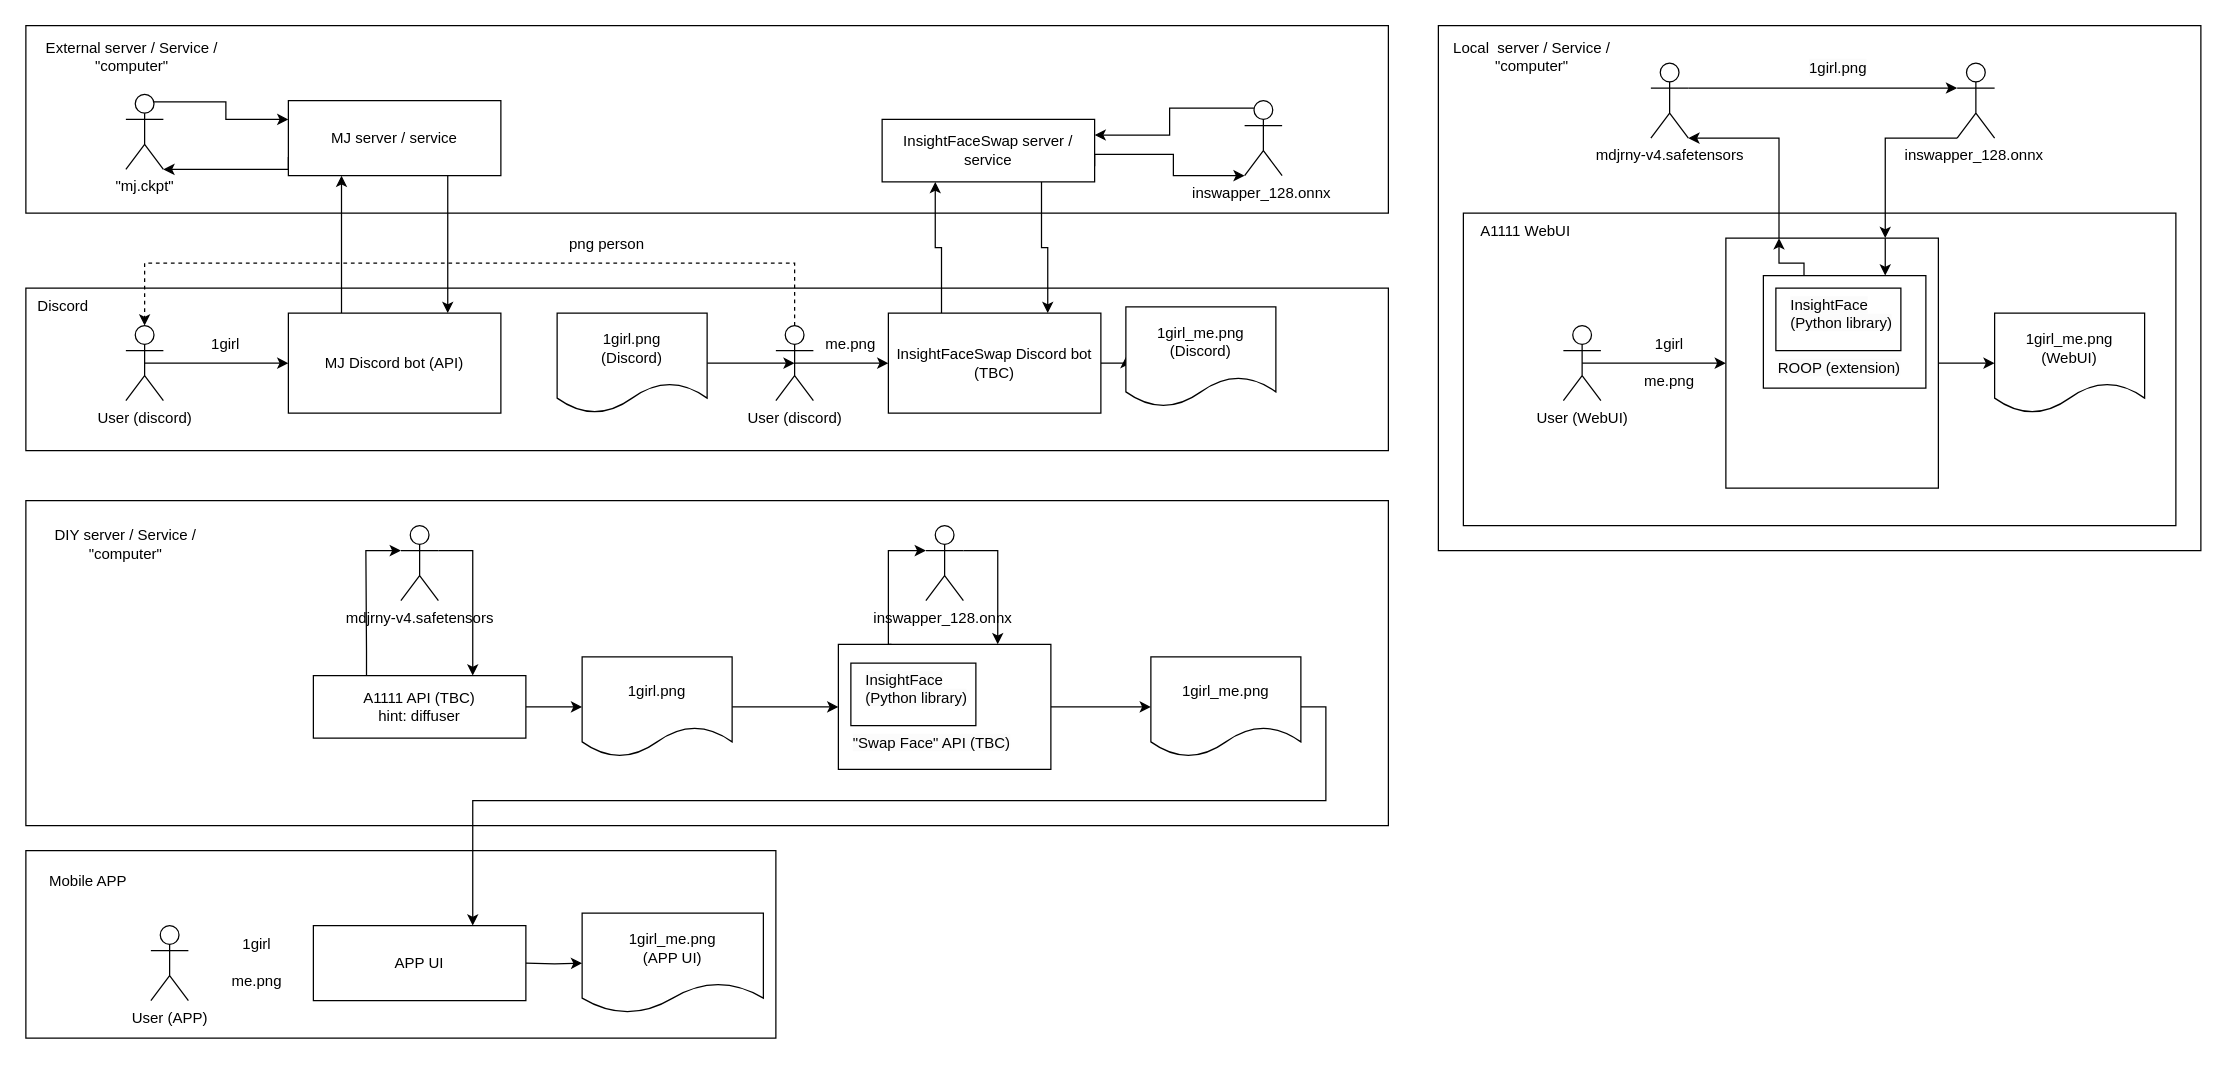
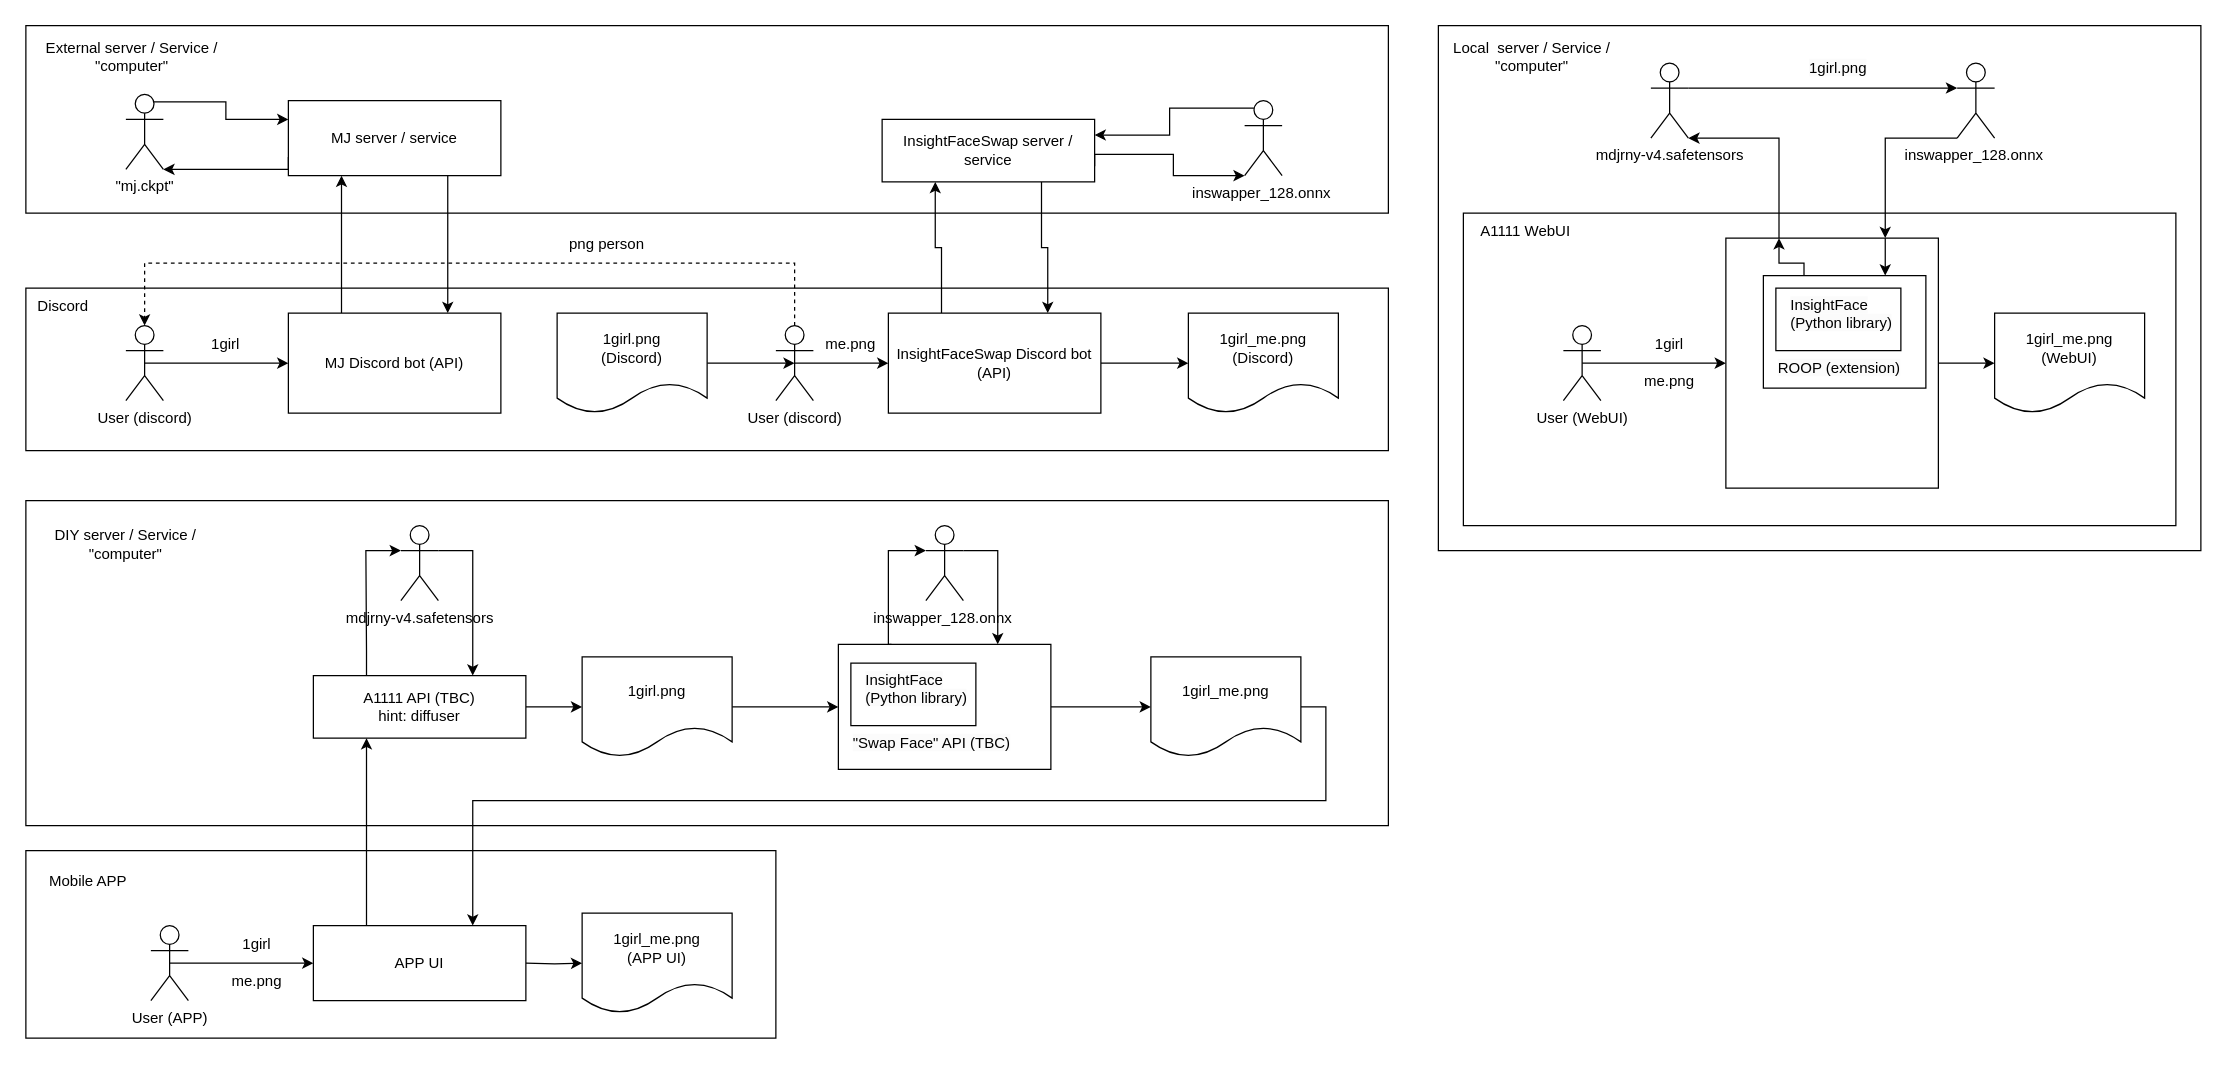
(1201, 357) -> (1263, 363)
(994, 363) -> (994, 363)
none -> (366, 836)
none -> (239, 963)
(673, 963) -> (657, 963)
